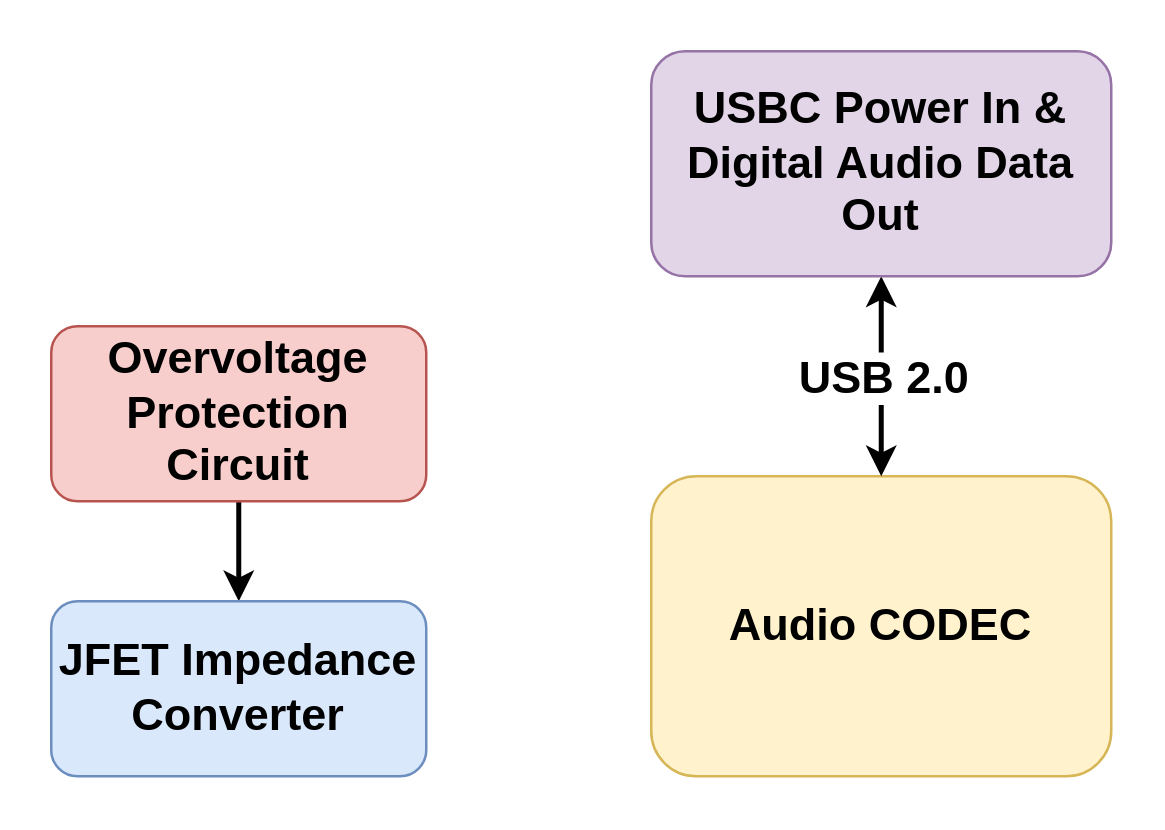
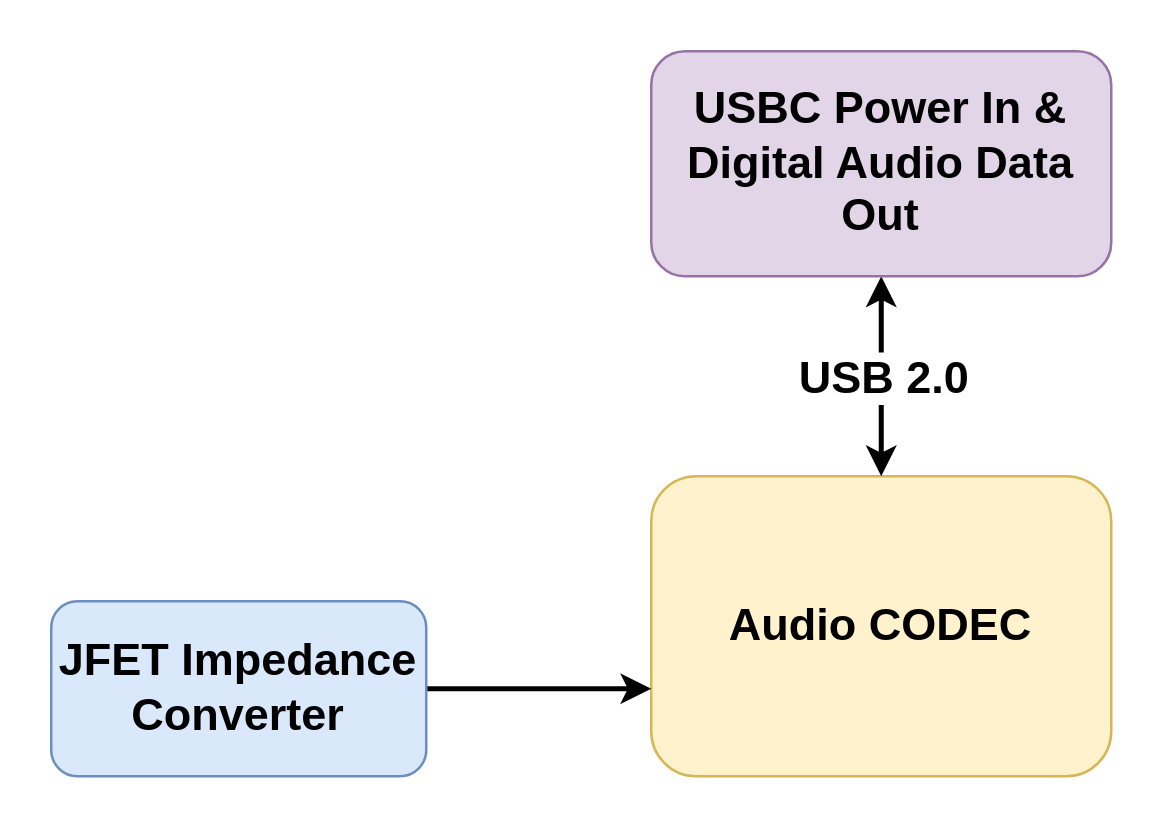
(239, 414) -> none
(239, 540) -> none
none -> (528, 689)
